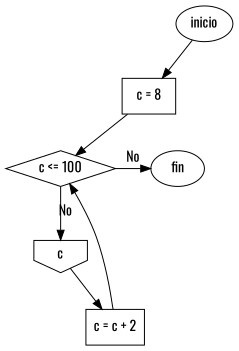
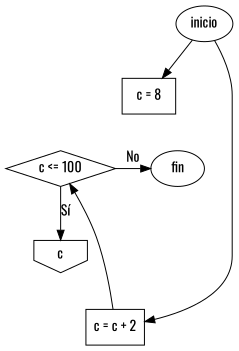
(106, 132) -> none
(66, 212) -> (66, 212)
(83, 285) -> (232, 201)
